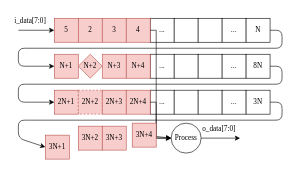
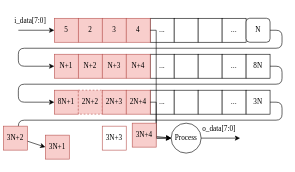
(258, 30) -> (258, 30)
(90, 66) -> (90, 66)
(66, 102) -> (66, 102)
(90, 138) -> (15, 138)
(114, 138) -> (114, 138)
